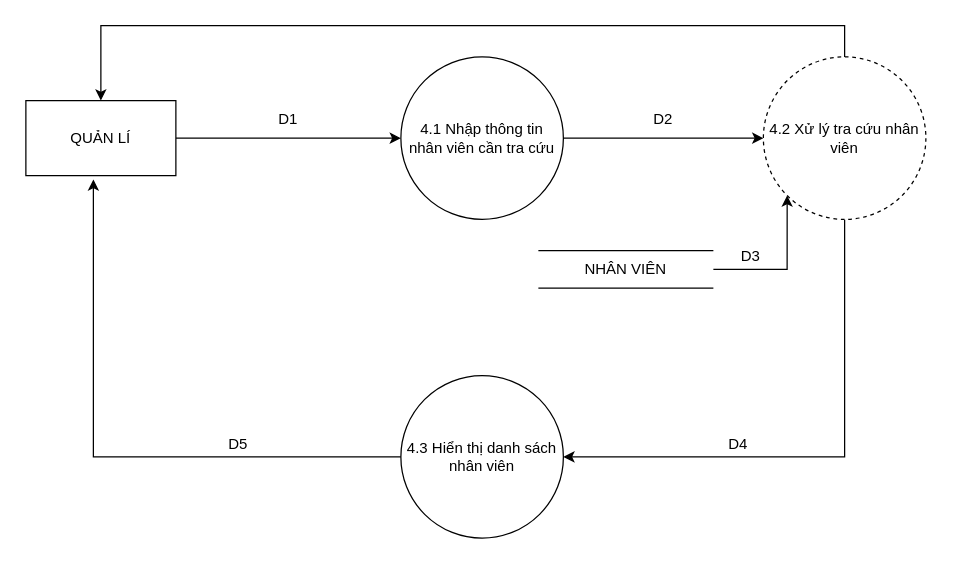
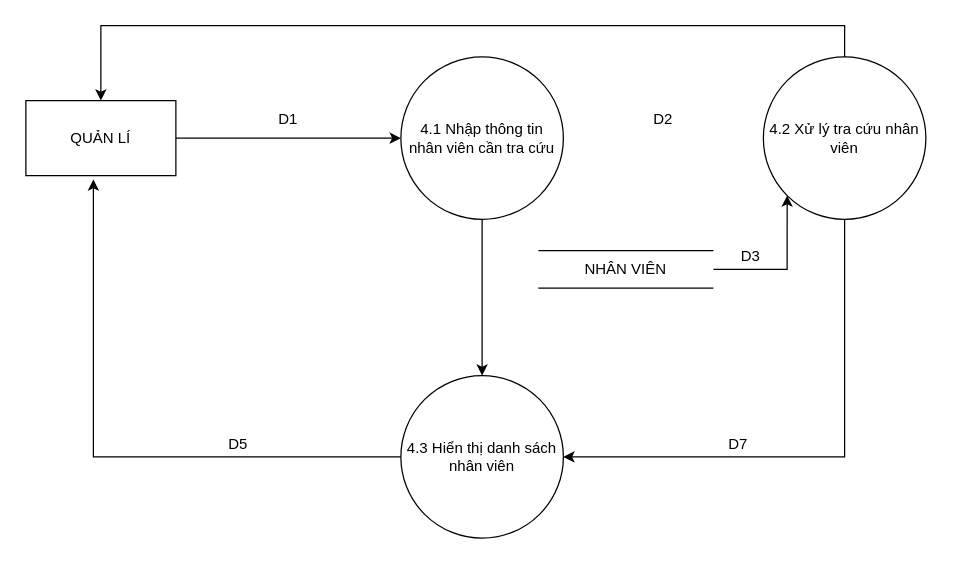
(659, 138) -> (482, 294)
(844, 138) -> (844, 138)
(738, 444) -> (738, 444)
